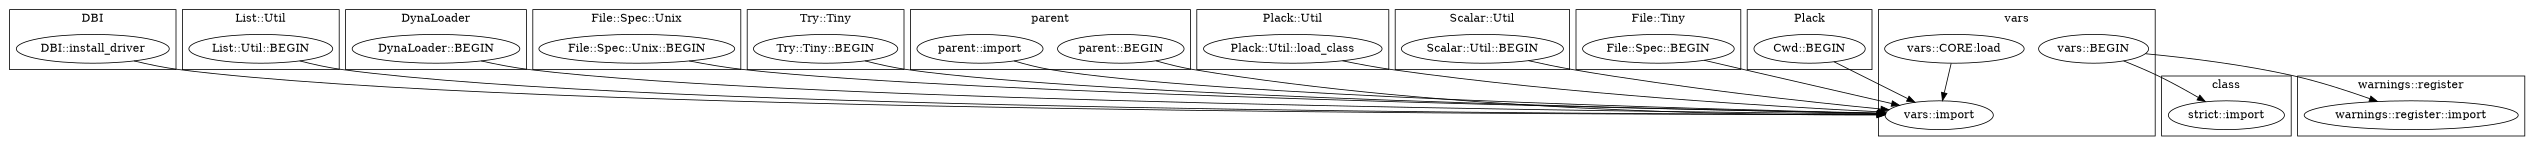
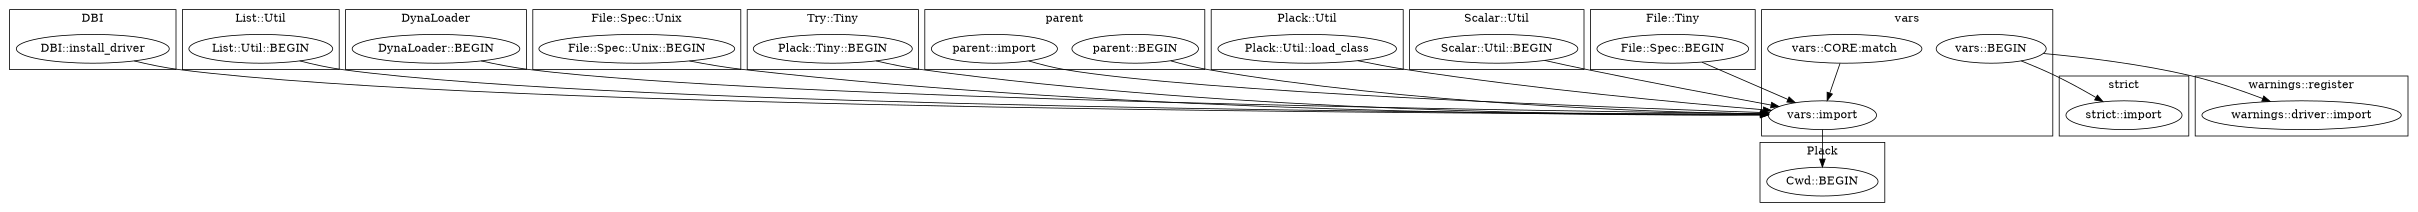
(826, 49) -> (833, 49)
(1954, 49) -> (1845, 49)
(1871, 80) -> (1822, 147)
(2226, 85) -> (2124, 85)
(2411, 115) -> (2302, 115)
